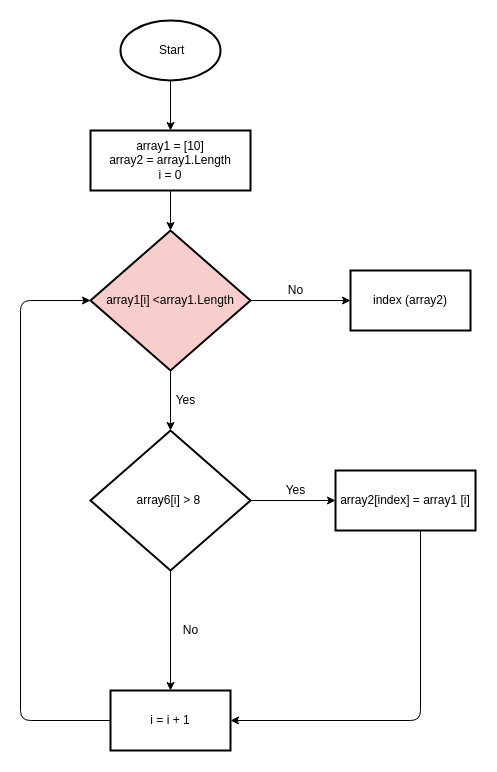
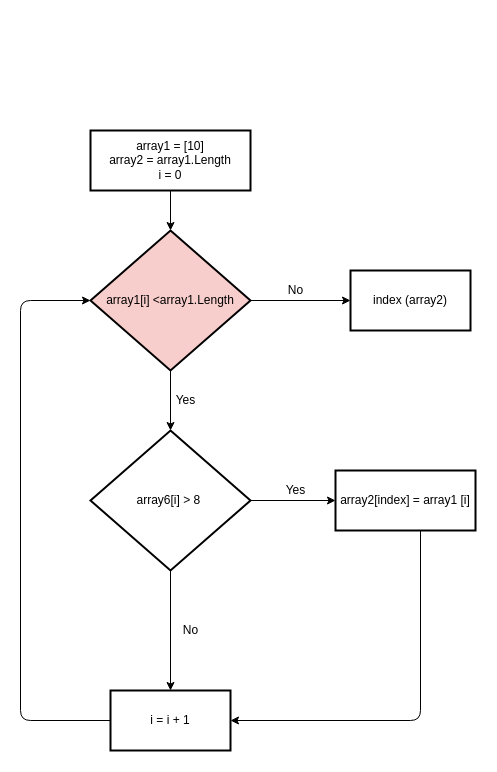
(171, 51) -> none
(171, 102) -> none
